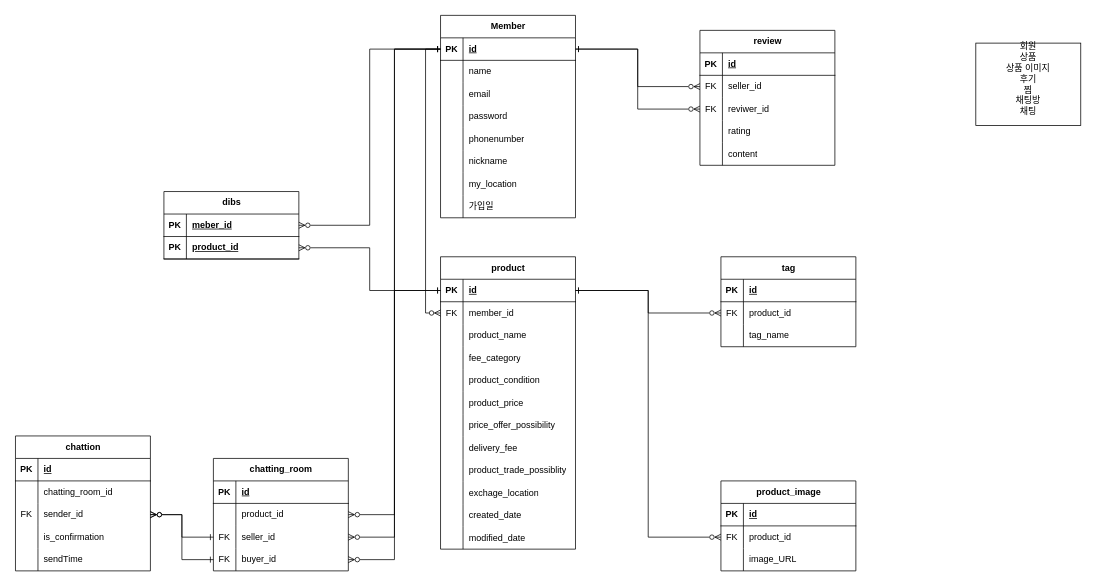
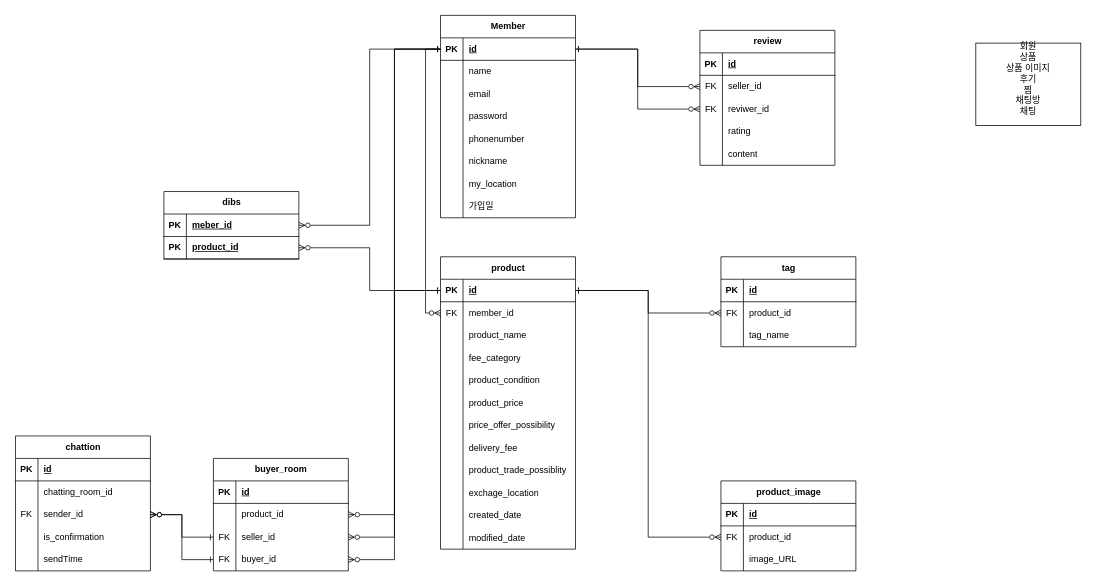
(281, 470) -> (281, 470)
